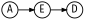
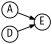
(56, 10) -> (24, 29)
